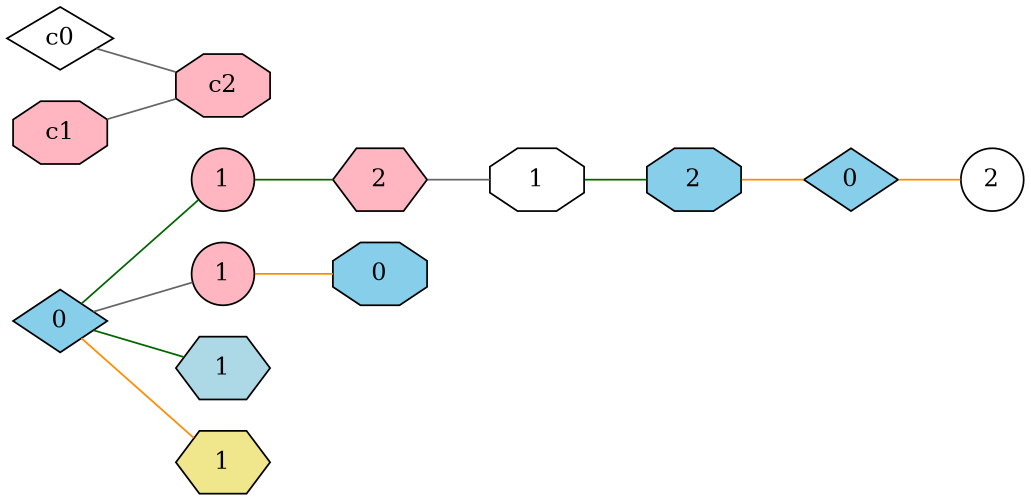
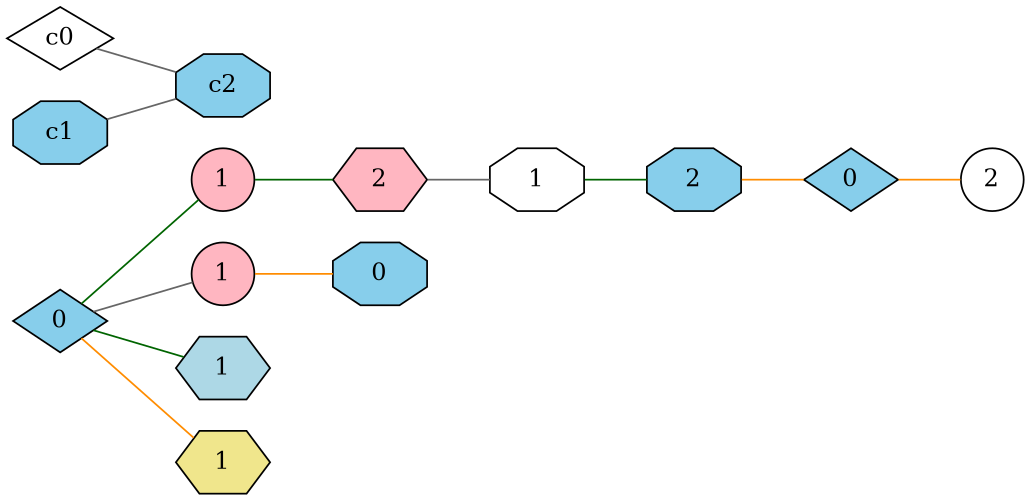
(223, 85) -> (223, 85)
(60, 133) -> (60, 133)
